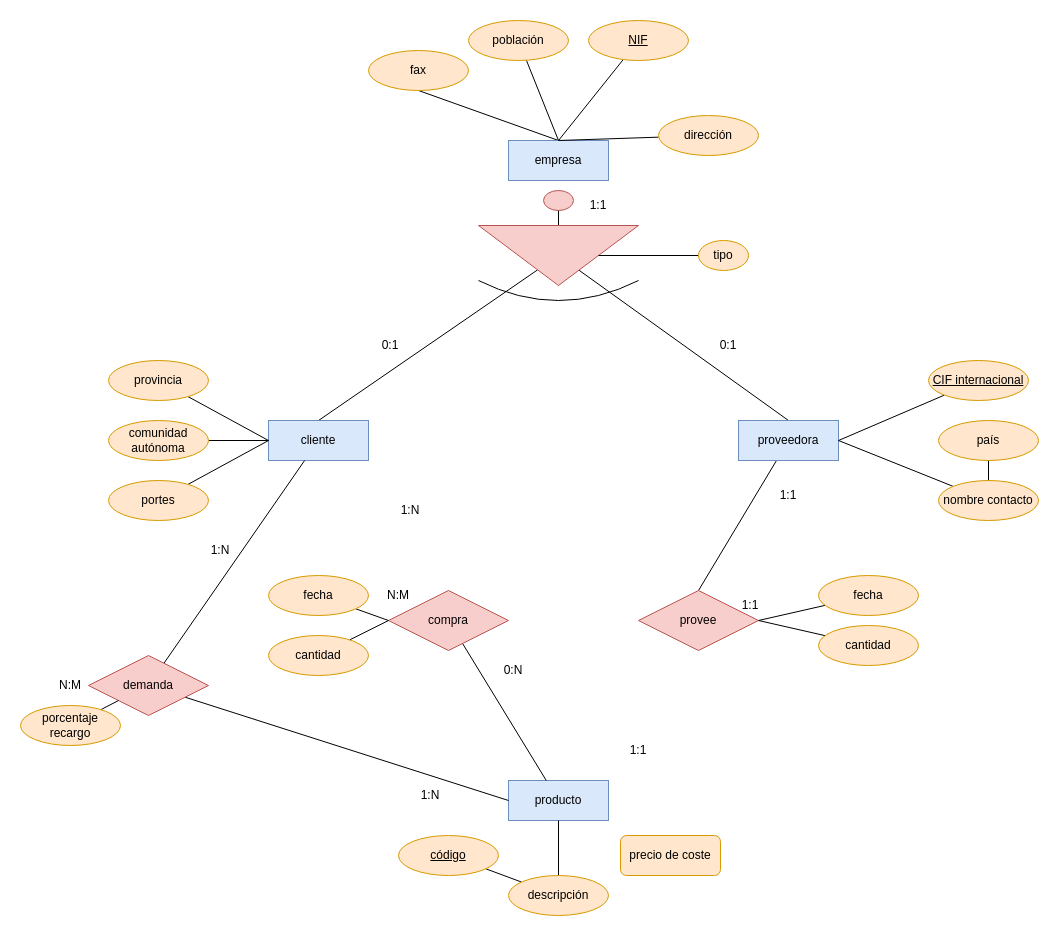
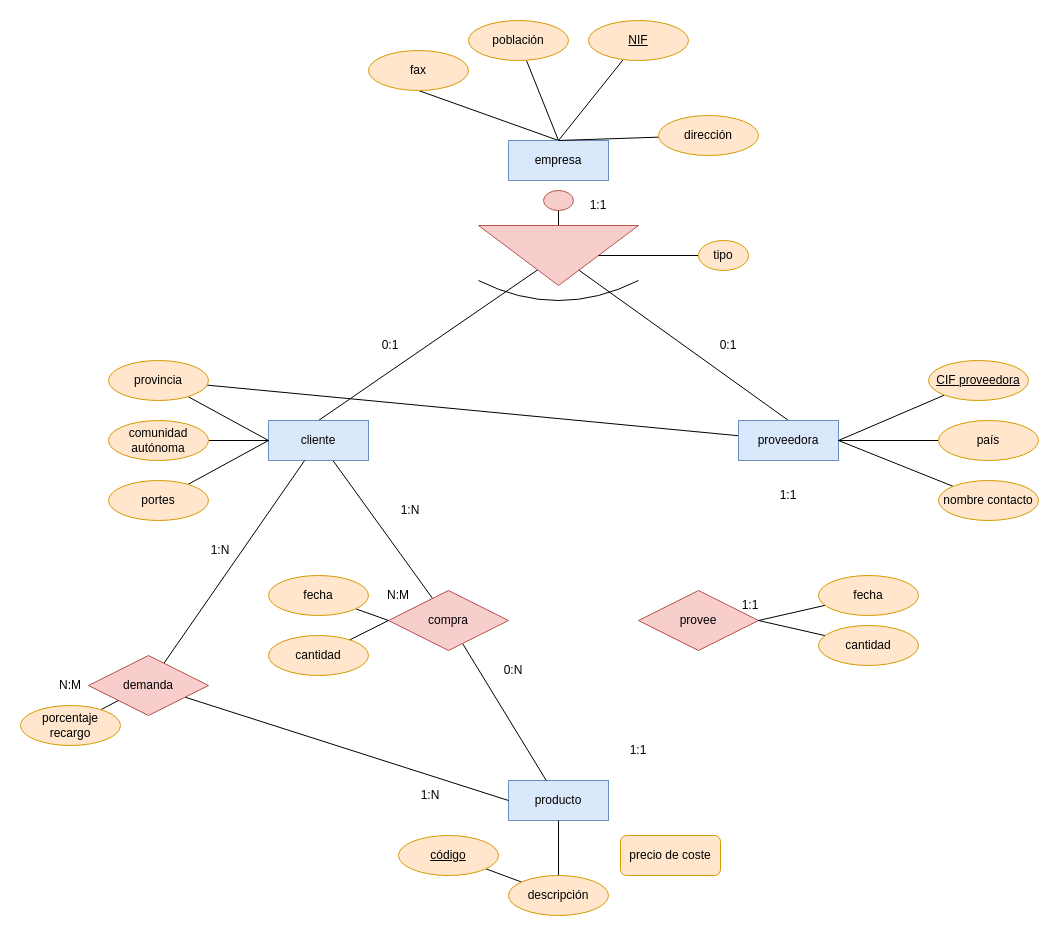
(979, 381) -> (979, 381)
(989, 471) -> (891, 441)
(738, 525) -> (473, 410)
none -> (383, 529)
